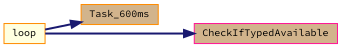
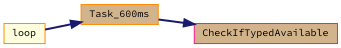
(115, 34) -> (171, 21)
